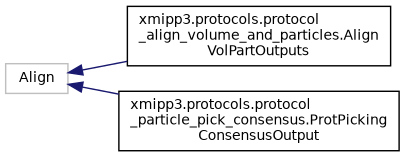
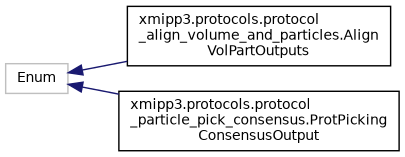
(37, 79) -> (37, 79)
